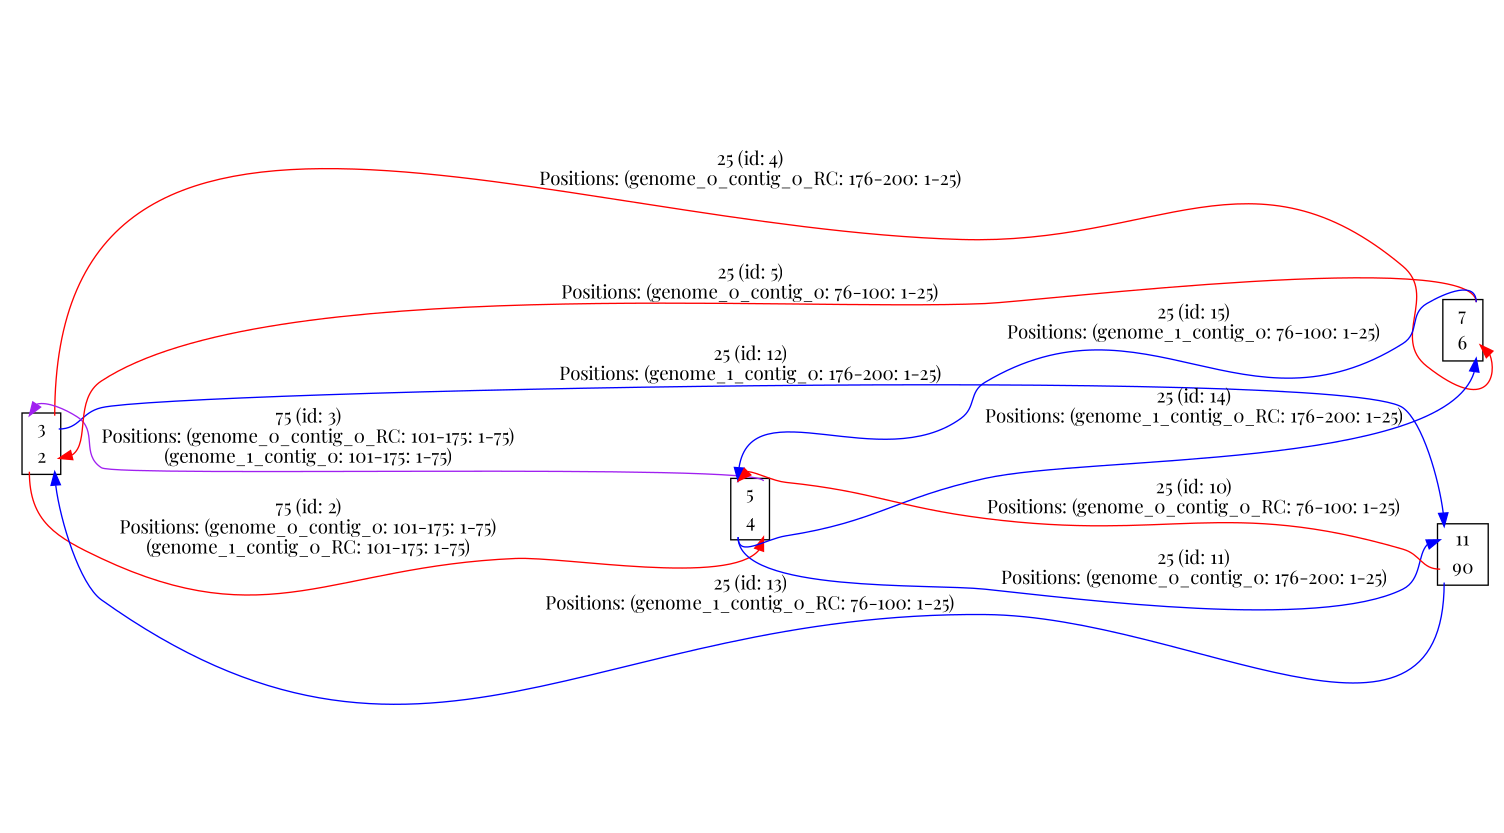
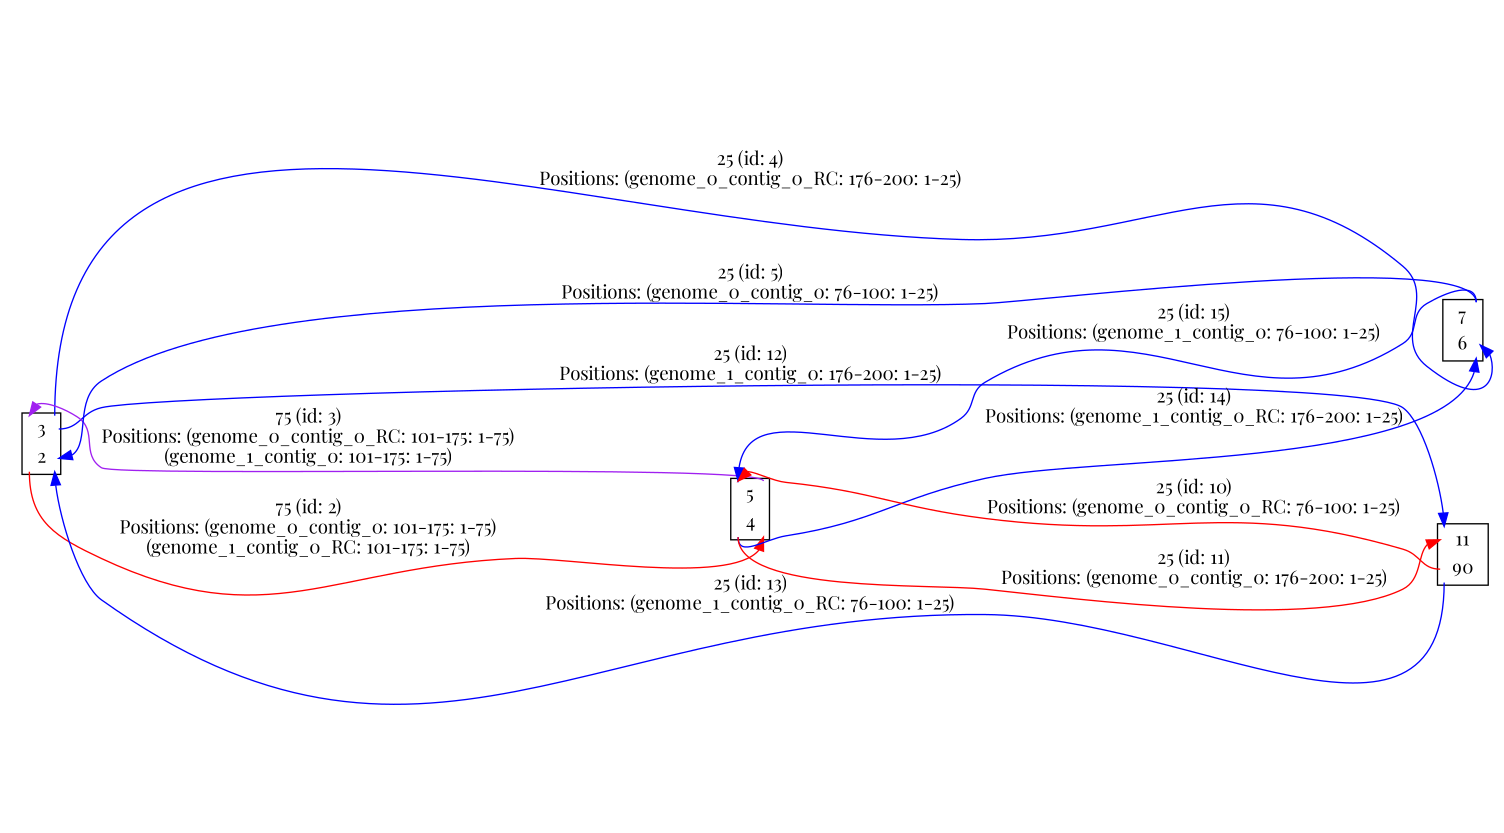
(766, 221) -> (766, 221)
(746, 304) -> (746, 304)
(1089, 600) -> (1089, 600)
